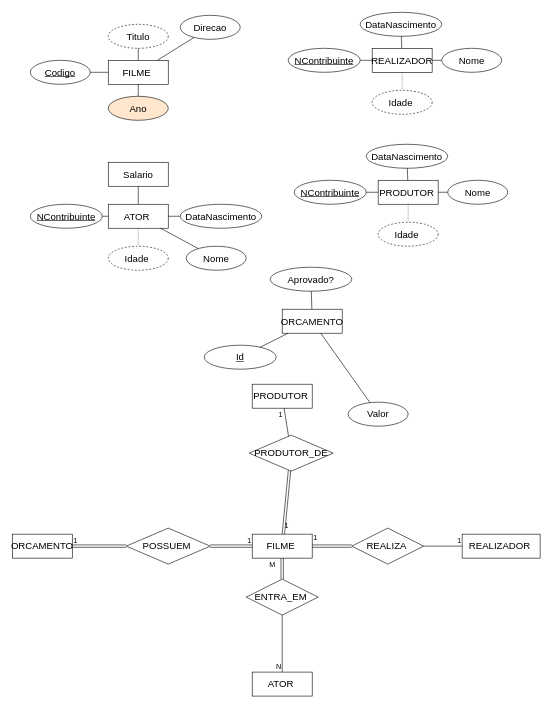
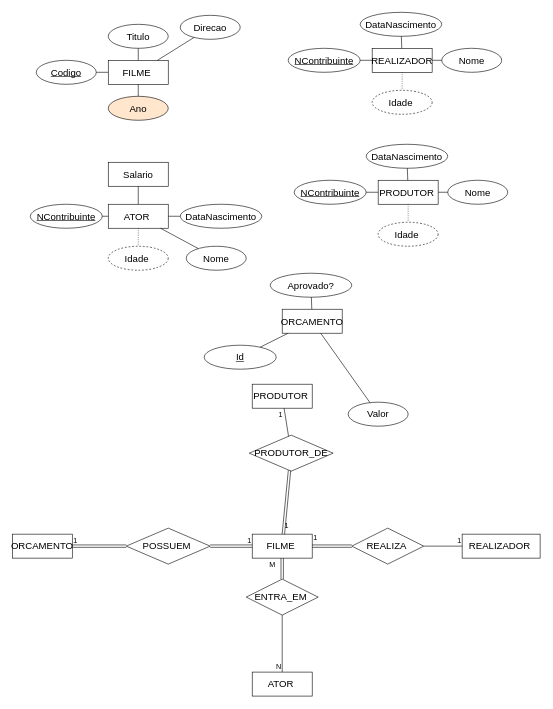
(138, 36) -> (138, 36)
(60, 72) -> (66, 72)
(311, 279) -> (311, 285)
